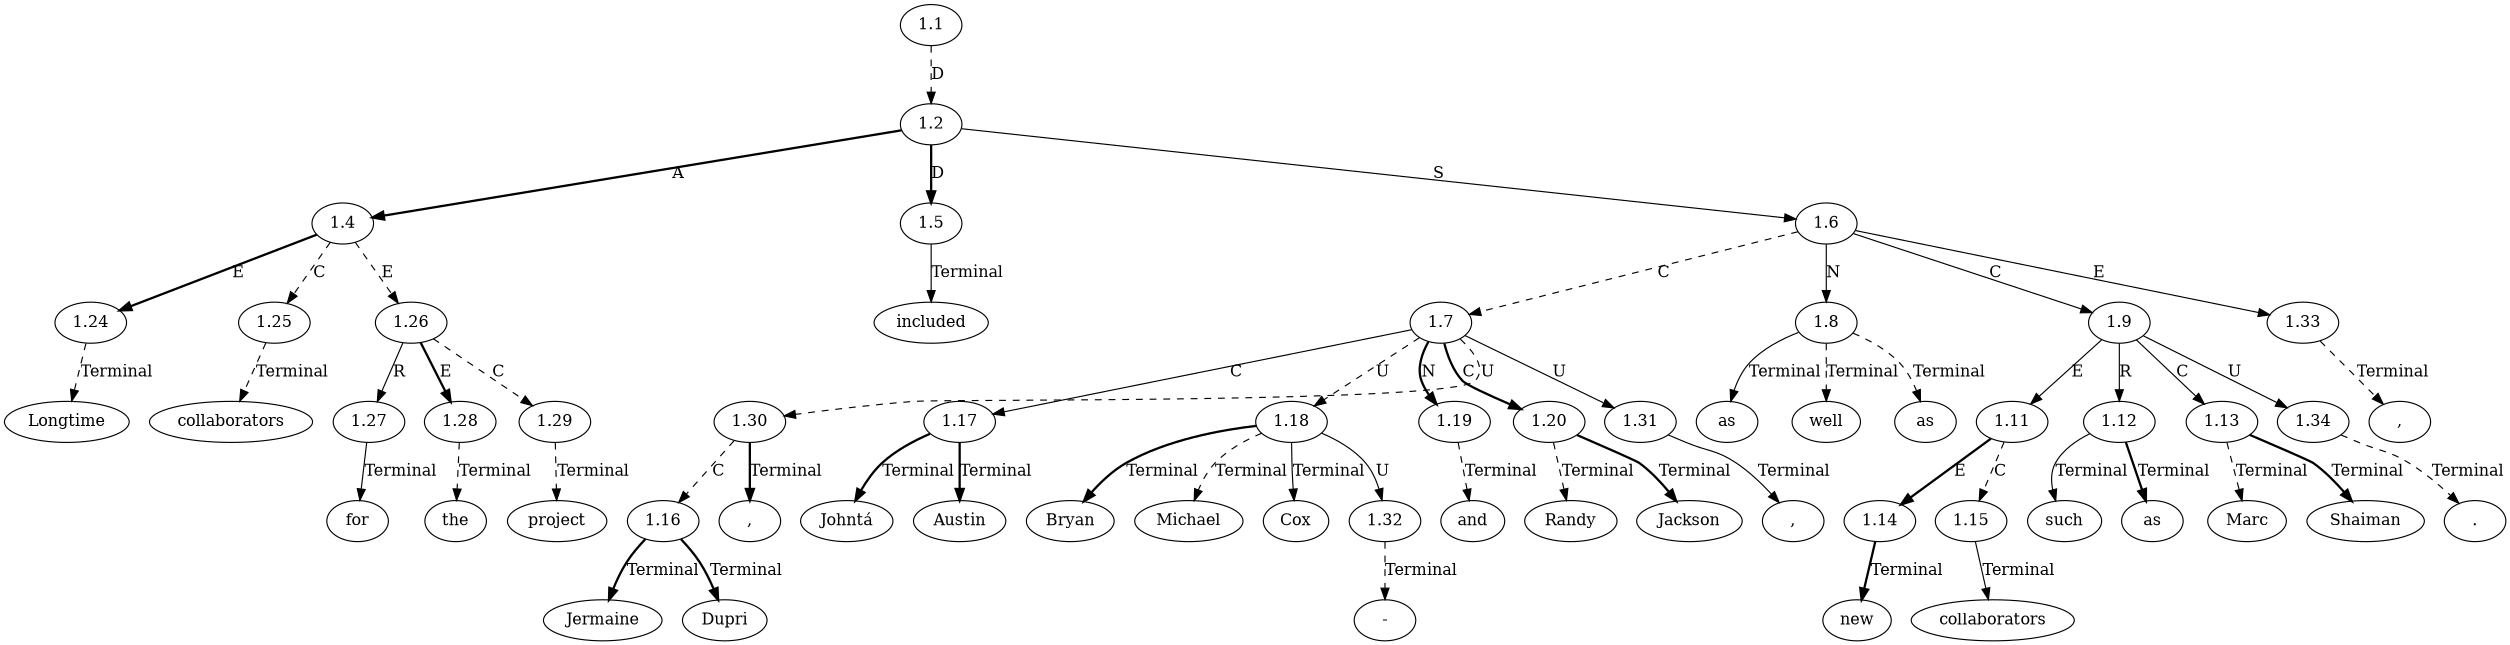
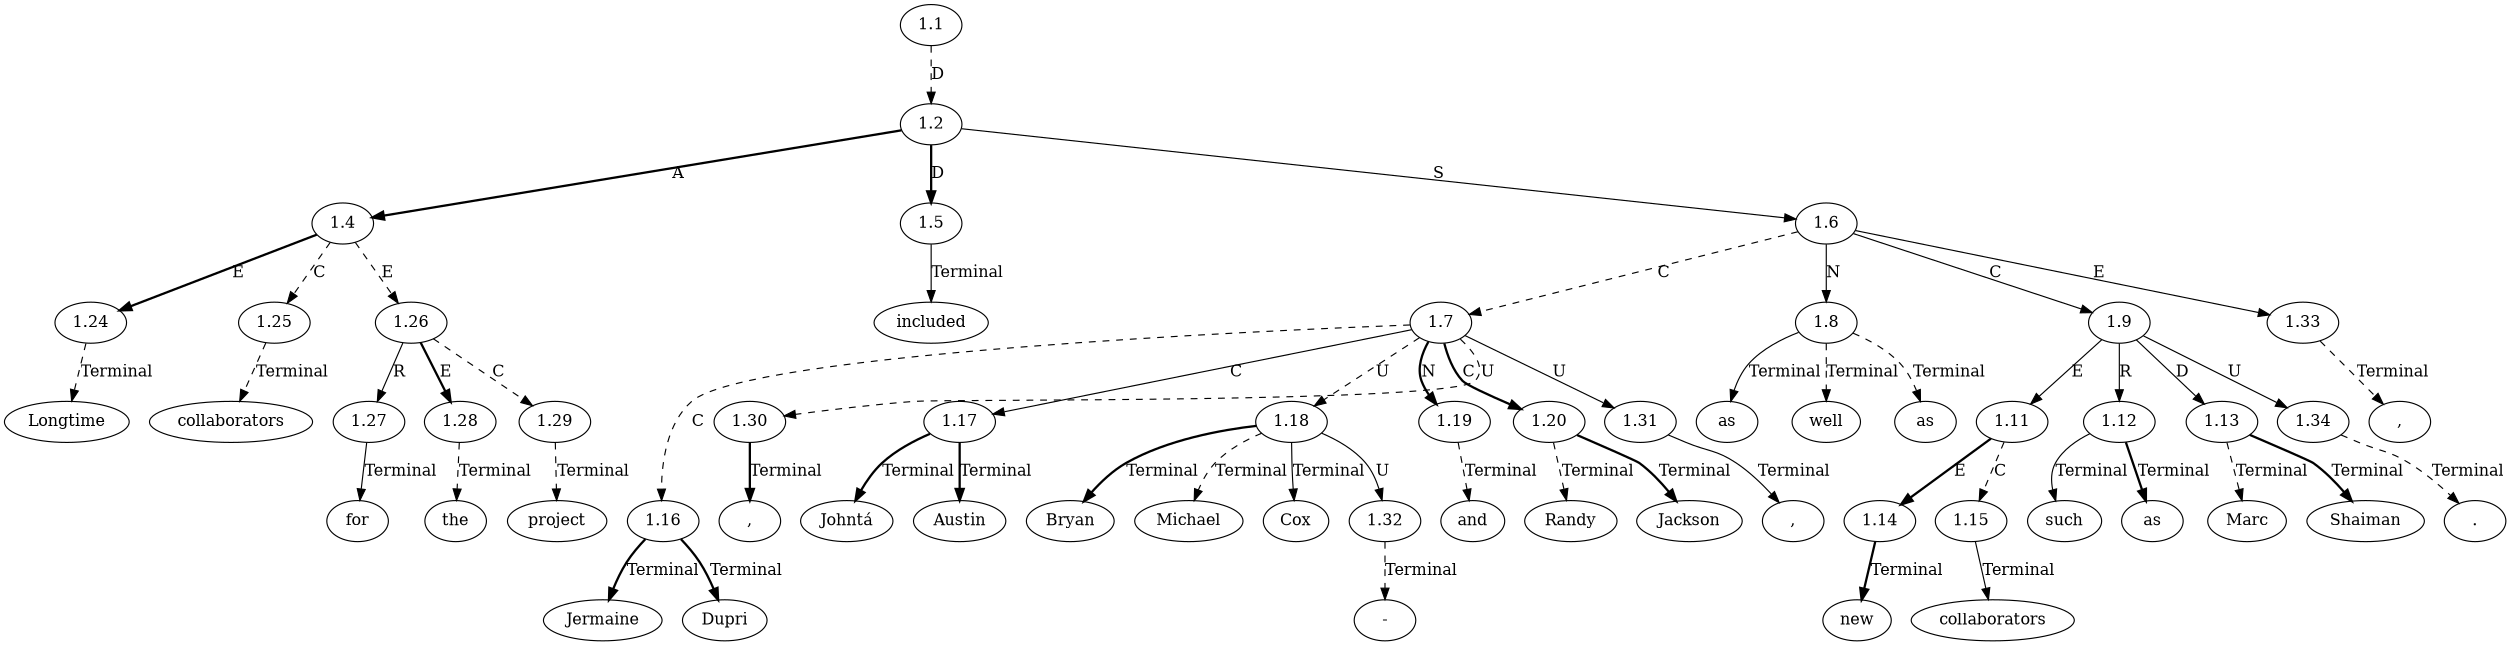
(2183, 372) -> (2183, 372)
(710, 467) -> (1001, 349)
